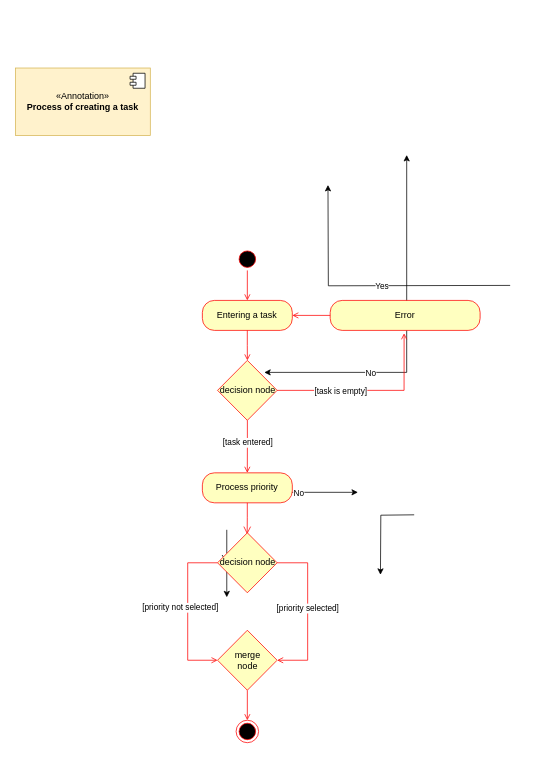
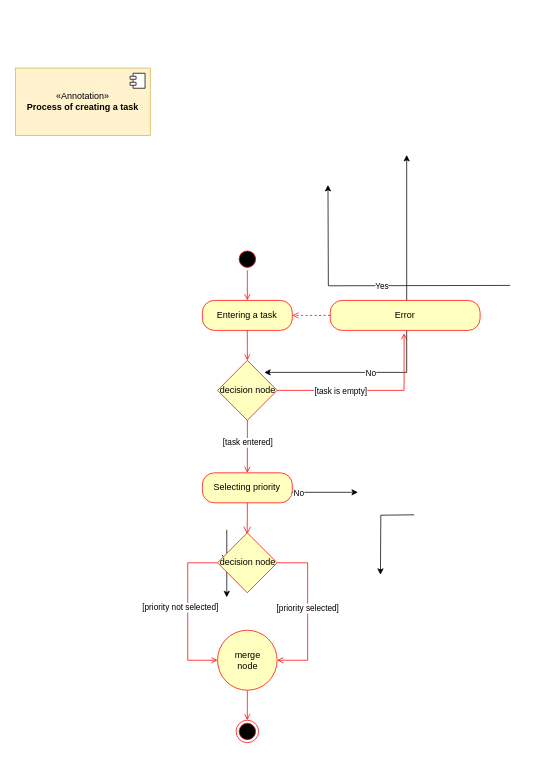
(312, 315) -> (312, 315)
(247, 488) -> (247, 488)
(247, 660) -> (247, 660)
